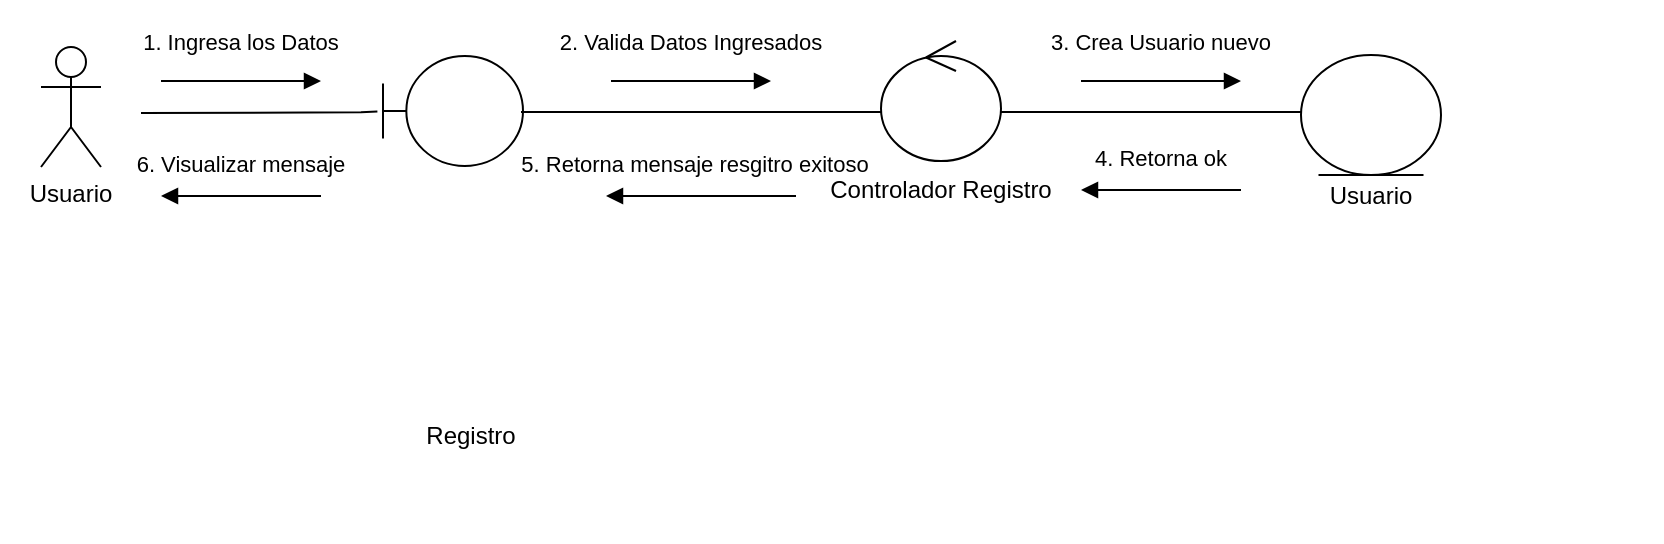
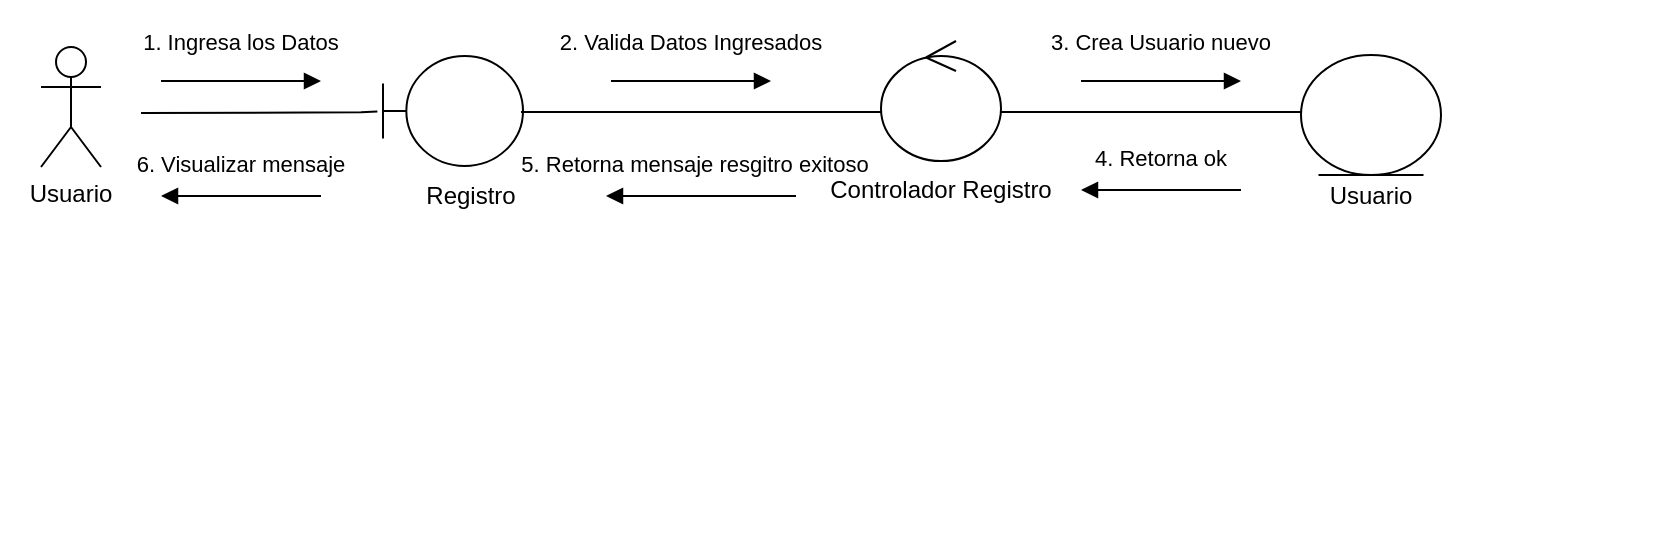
(471, 436) -> (471, 196)
